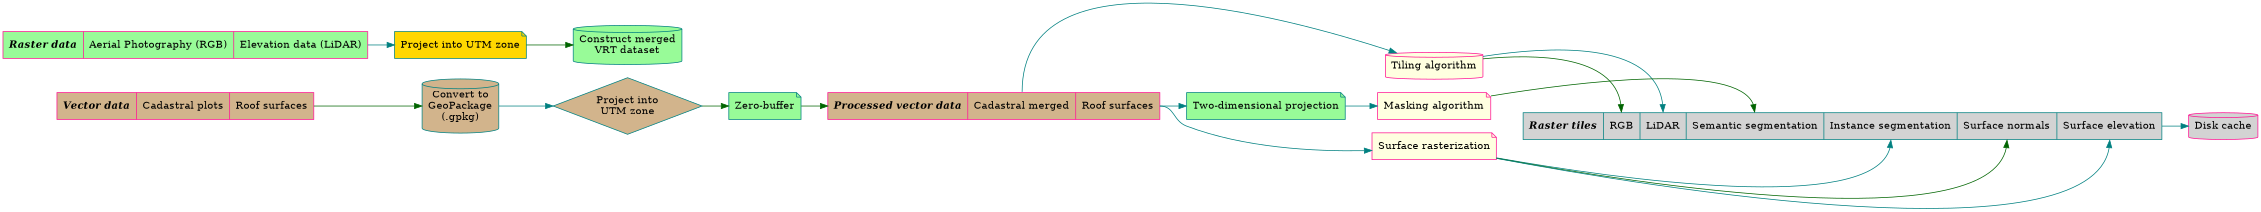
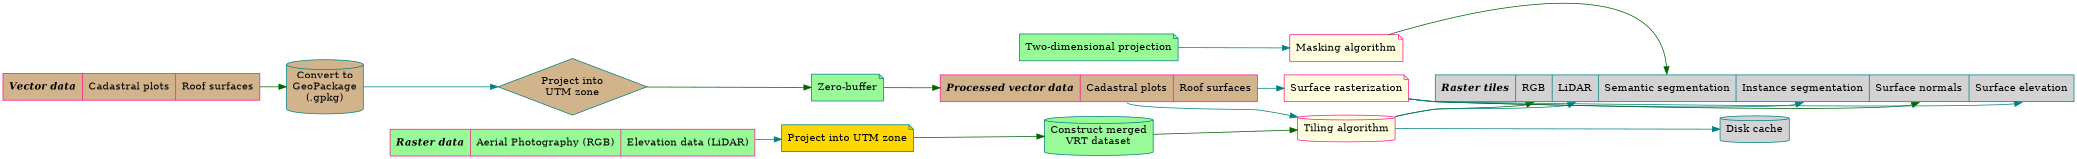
(1022, 106) -> (1127, 88)
(1173, 106) -> none
(2171, 126) -> (1554, 129)
(2223, 126) -> (1755, 129)
none -> (1222, 132)
